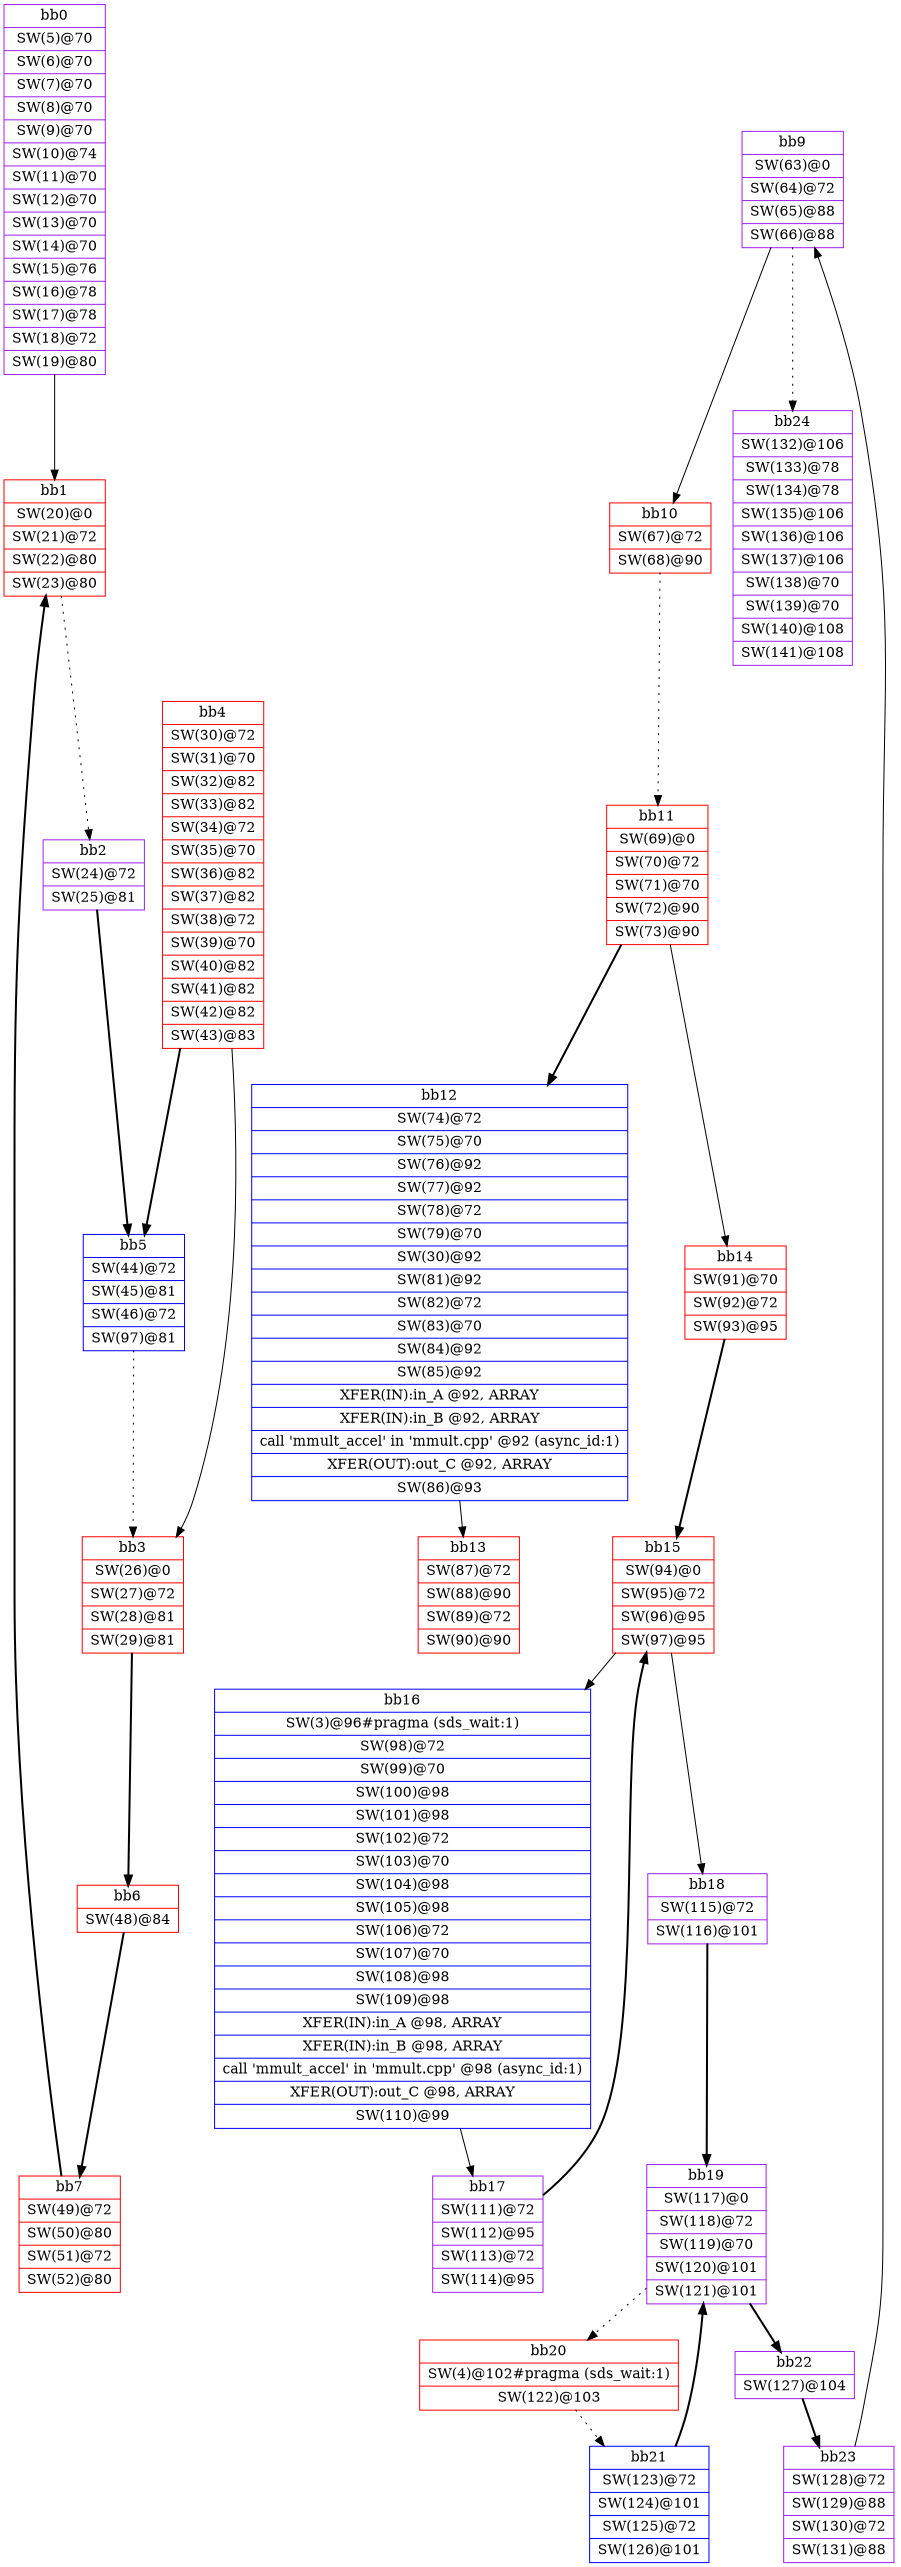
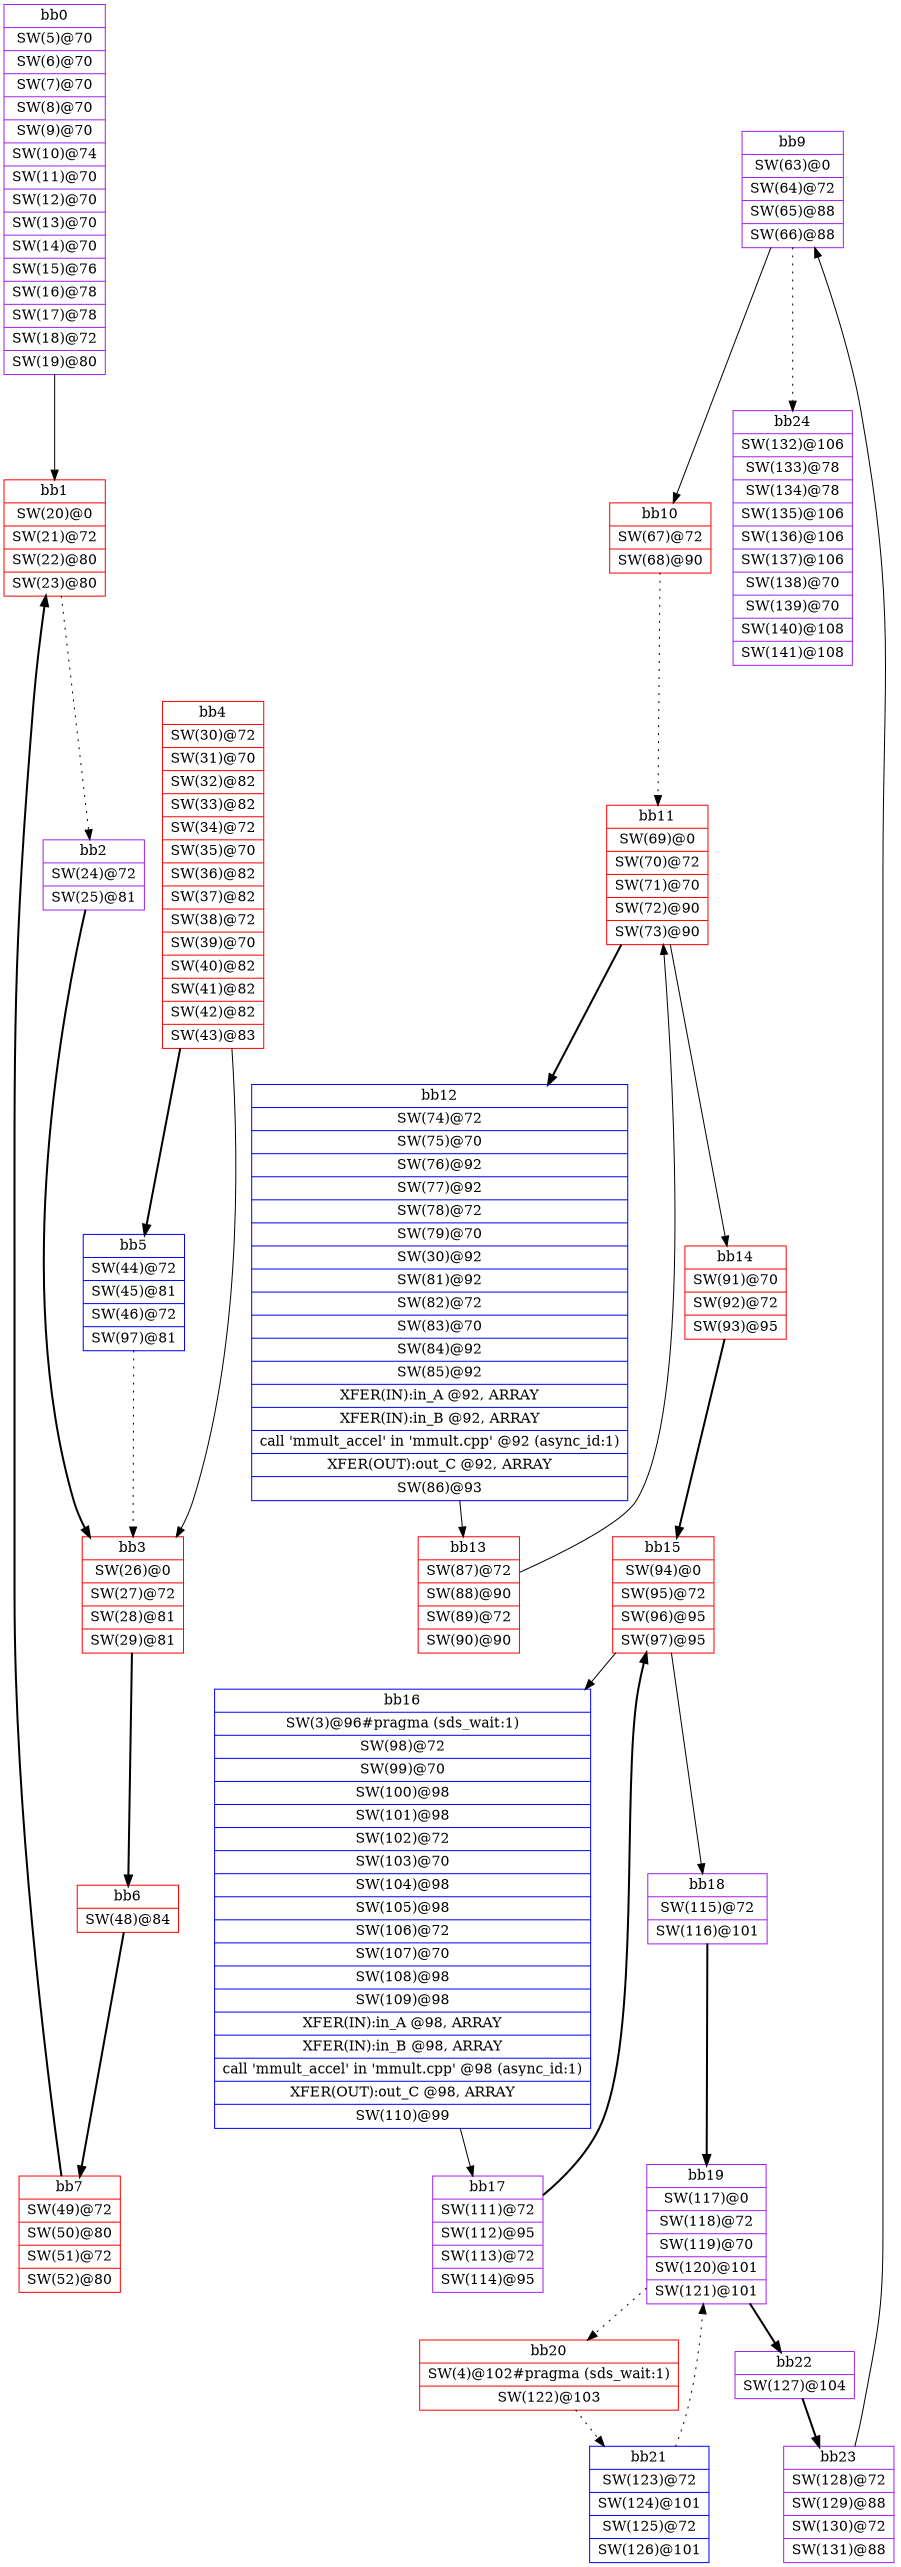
(112, 1067) -> (45, 1220)
none -> (673, 1299)
(694, 2381) -> (694, 2381)
